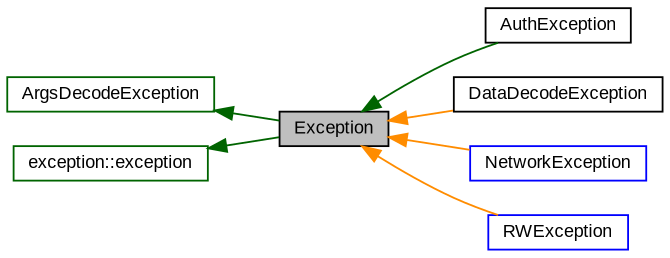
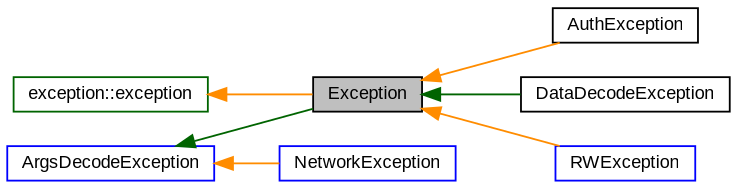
(436, 68) -> (500, 59)
(111, 94) -> (111, 163)
(430, 114) -> (480, 94)
(253, 141) -> (270, 94)
(438, 145) -> (256, 163)
